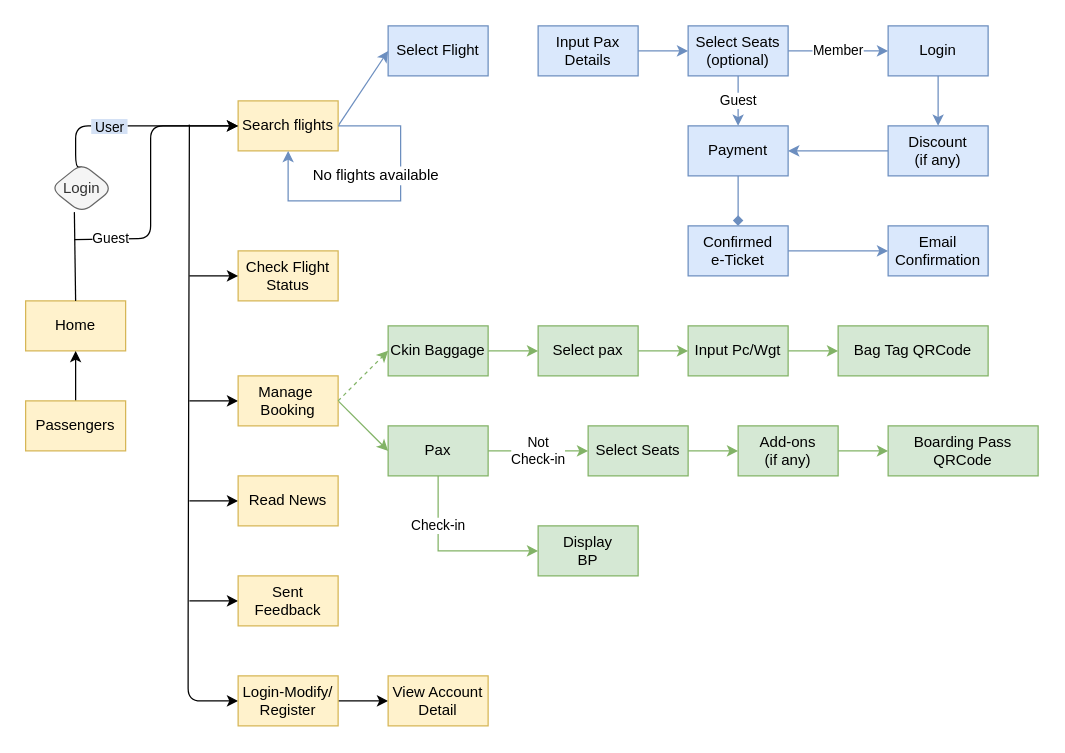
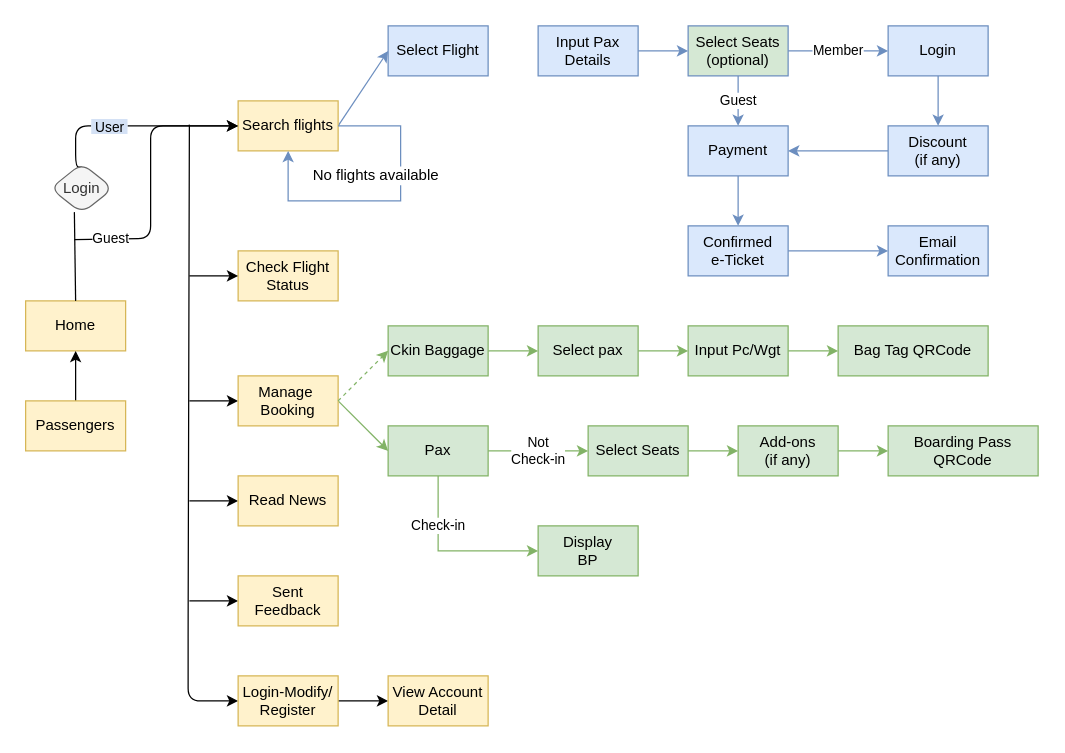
(738, 51) -> (738, 51)
(738, 215) -> (738, 216)
